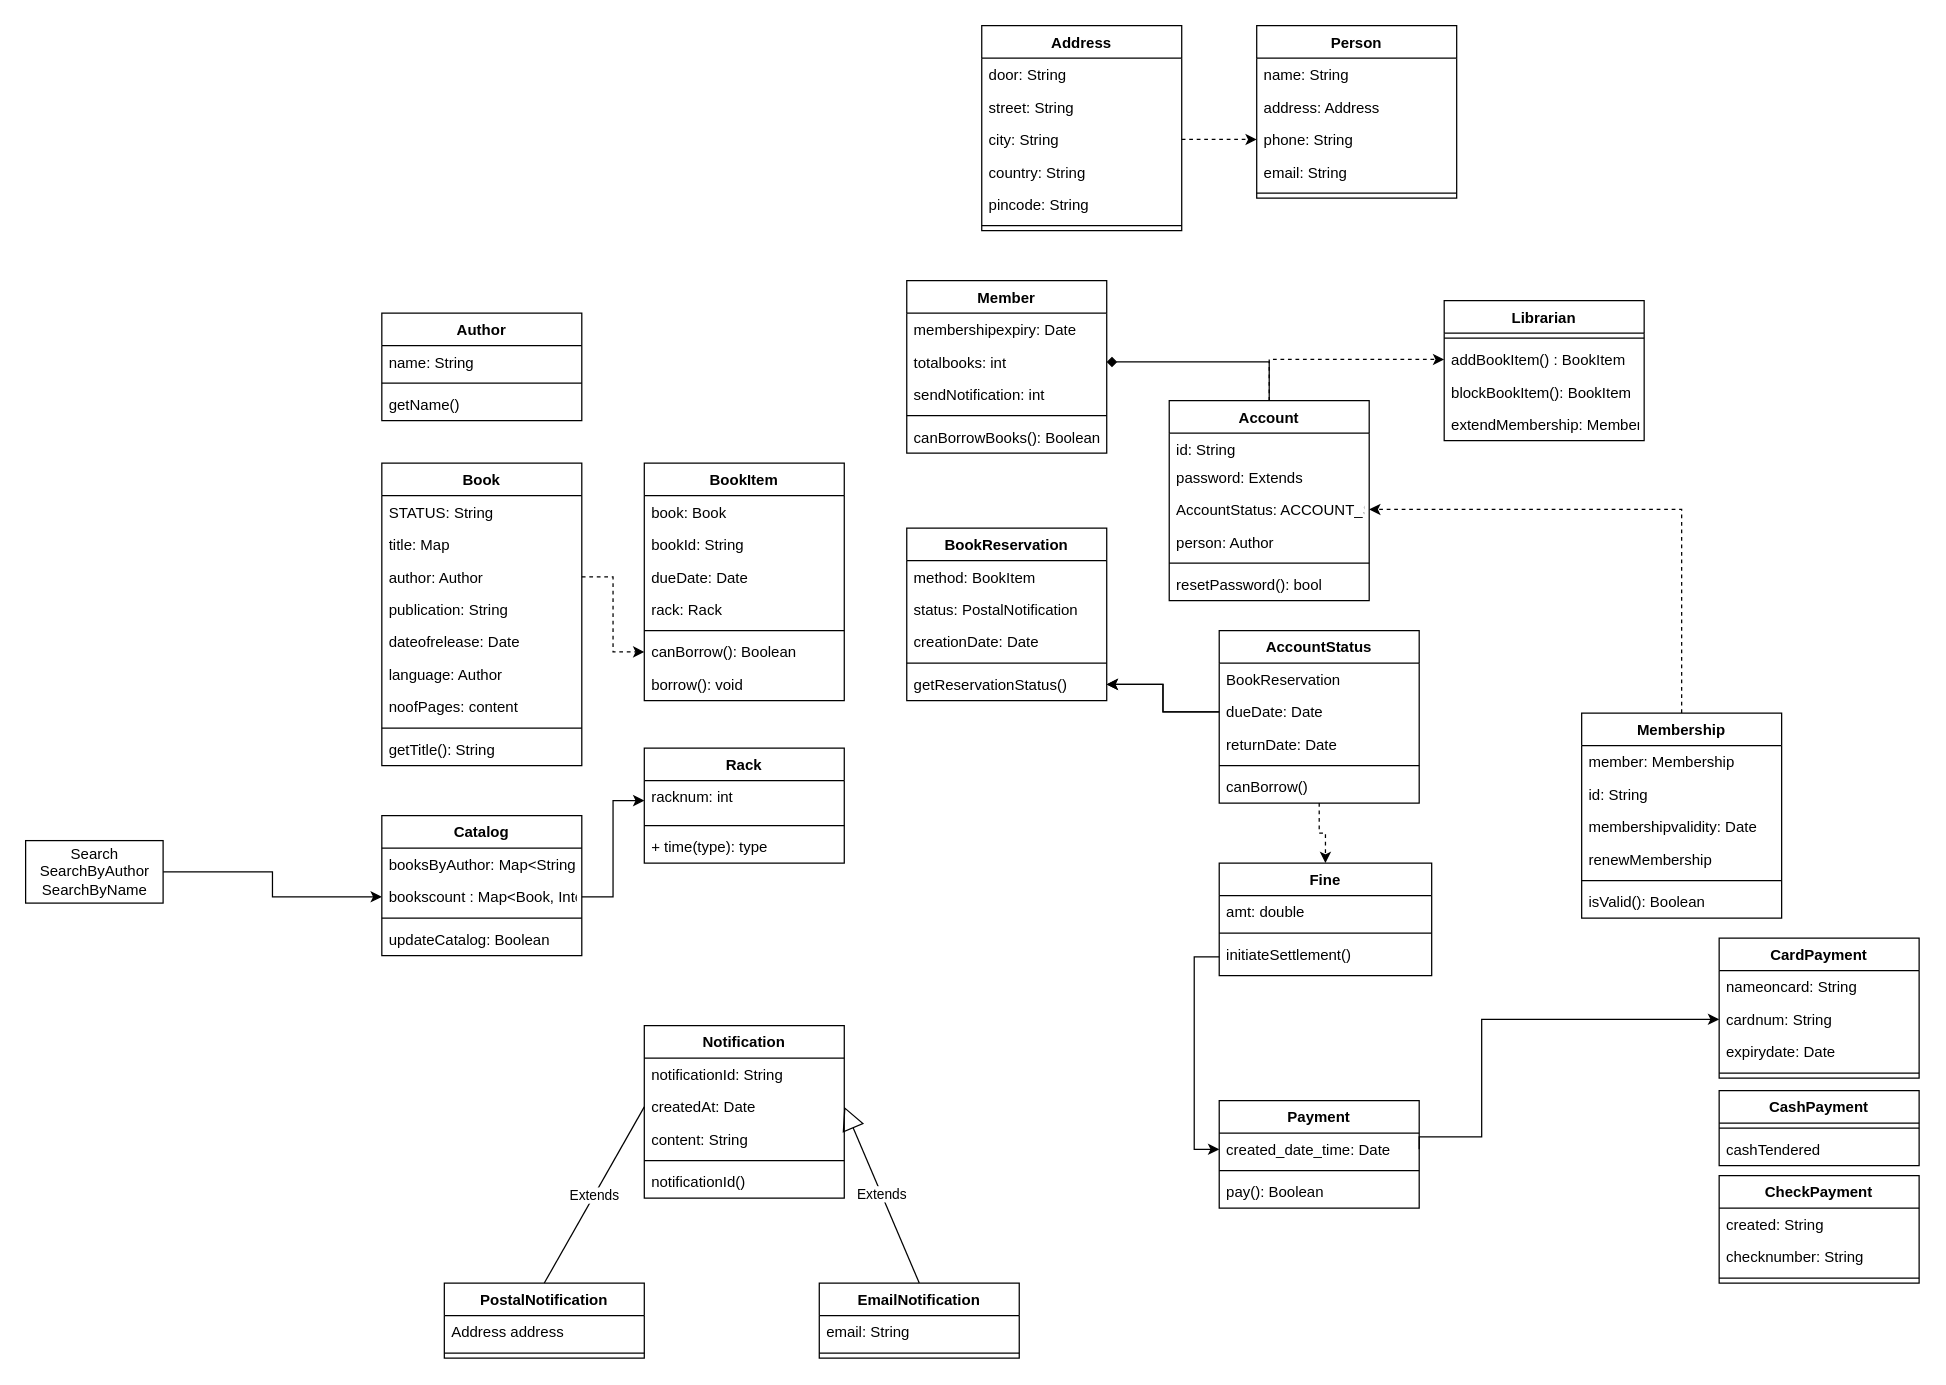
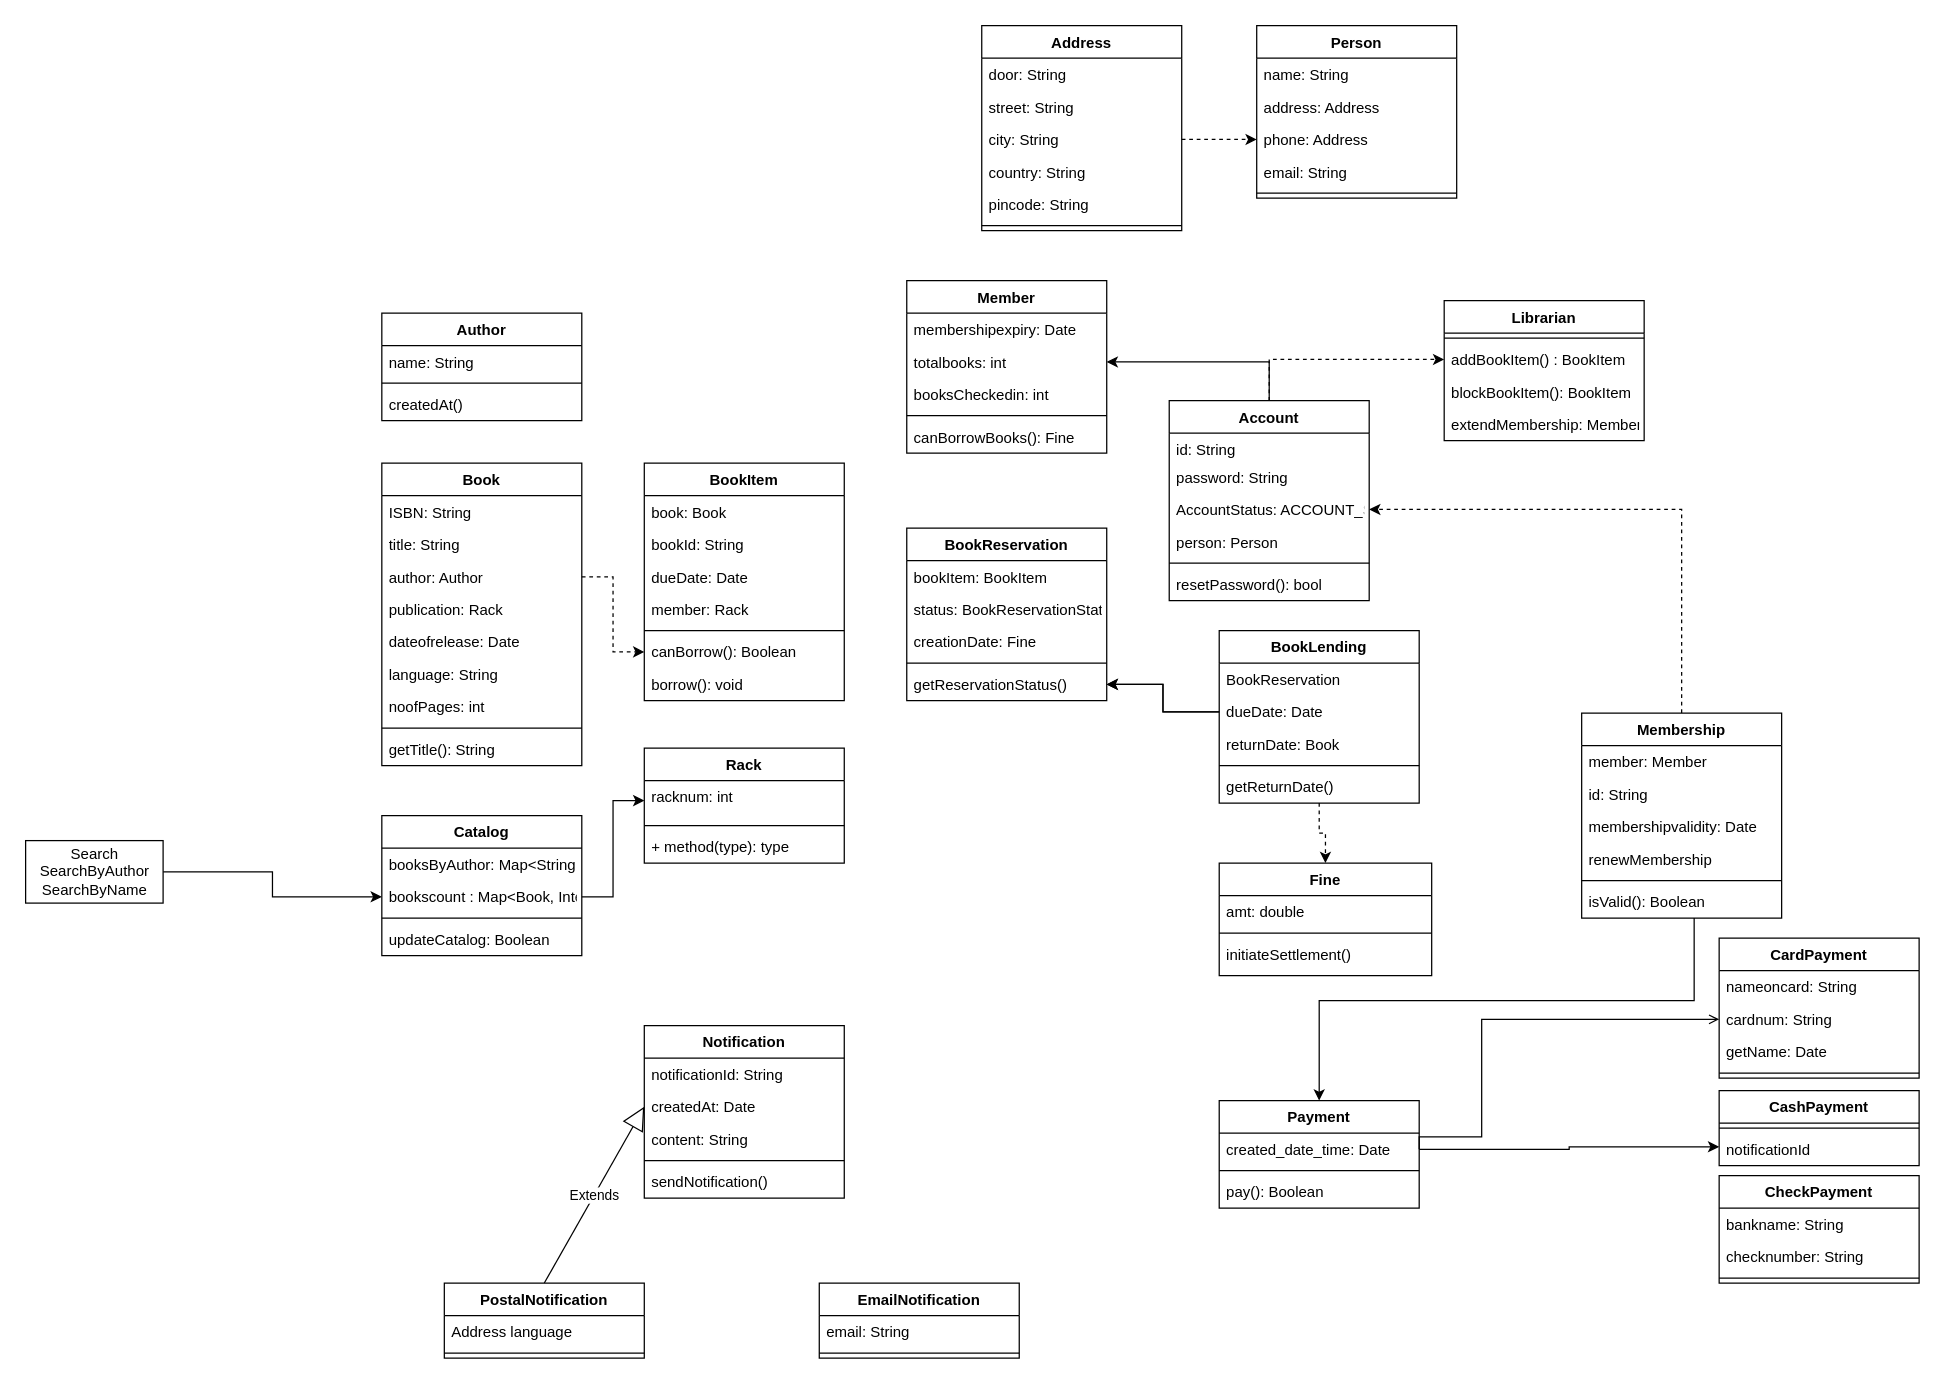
(1313, 140) -> (1319, 140)
(1118, 362) -> (1117, 362)
(990, 395) -> (986, 395)
(427, 405) -> (435, 405)
(1013, 438) -> (1000, 438)
(1244, 478) -> (1238, 478)
(442, 513) -> (433, 513)
(1231, 543) -> (1231, 543)
(423, 545) -> (434, 545)
(977, 578) -> (985, 578)
(457, 610) -> (450, 610)
(689, 610) -> (698, 610)
(1011, 610) -> (1030, 610)
(984, 643) -> (982, 643)
(1319, 648) -> (1319, 648)
(450, 675) -> (448, 675)
(460, 708) -> (442, 708)
(1290, 745) -> (1290, 745)
(1659, 763) -> (1644, 763)
(1272, 788) -> (1289, 788)
(719, 848) -> (729, 848)
none -> (1500, 1001)
(1709, 1019) -> (1711, 1019)
(1194, 1050) -> none
(1788, 1053) -> (1777, 1053)
(637, 1120) -> (632, 1128)
none -> (1567, 1149)
(1777, 1150) -> (1779, 1150)
(713, 1183) -> (721, 1183)
(886, 1205) -> none
(1783, 1225) -> (1788, 1225)
(512, 1333) -> (515, 1333)
